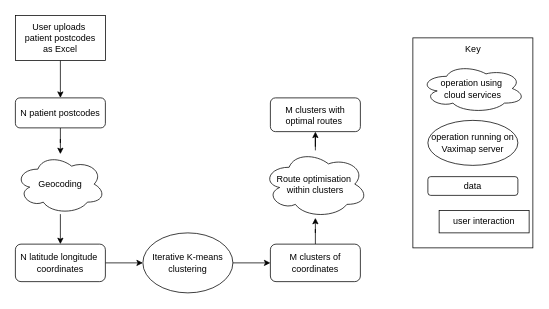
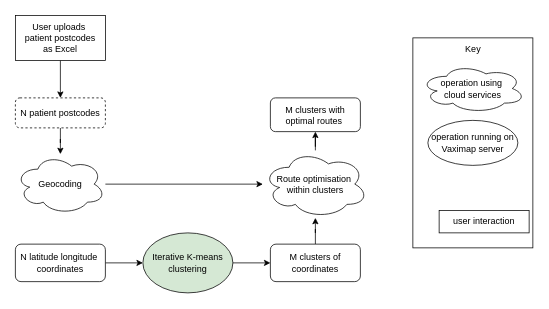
(60, 113) -> (60, 113)
(473, 186) -> none
(60, 226) -> (256, 184)
(188, 263) -> (188, 263)
